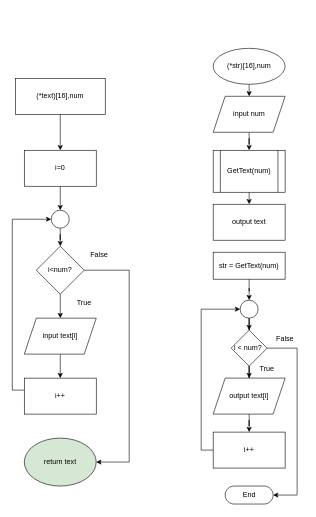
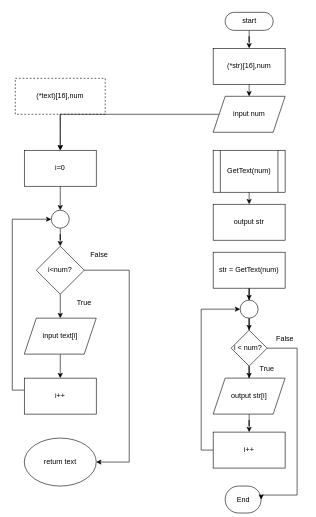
none -> (249, 21)
none -> (249, 41)
(249, 66) -> (249, 66)
(60, 96) -> (60, 96)
(249, 141) -> (141, 114)
(249, 222) -> (249, 222)
(249, 266) -> (249, 270)
(249, 396) -> (249, 396)
(60, 462) -> (60, 462)
(249, 495) -> (243, 500)
